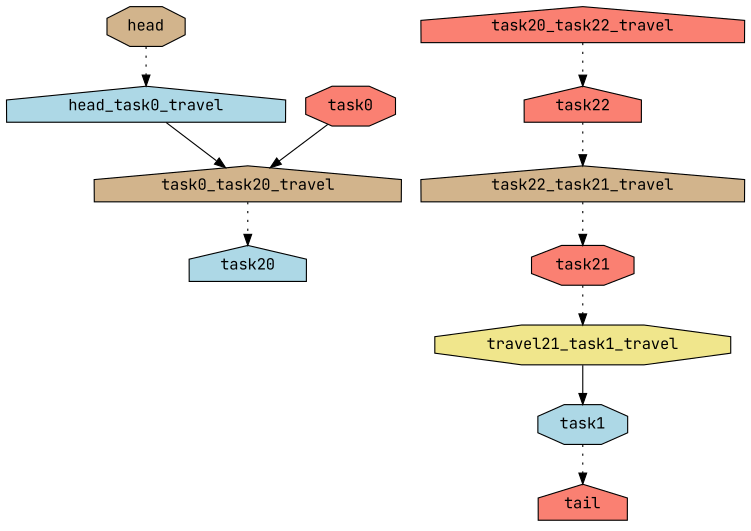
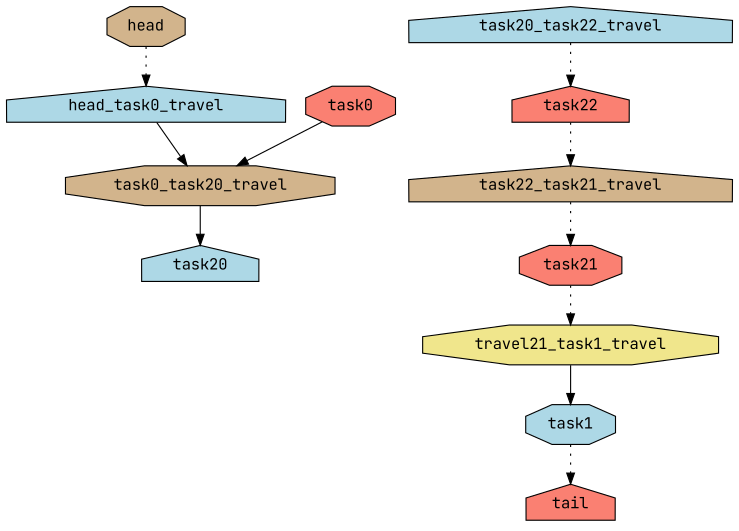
(583, 27) -> (571, 27)
(248, 186) -> (200, 186)
(248, 218) -> (200, 220)
